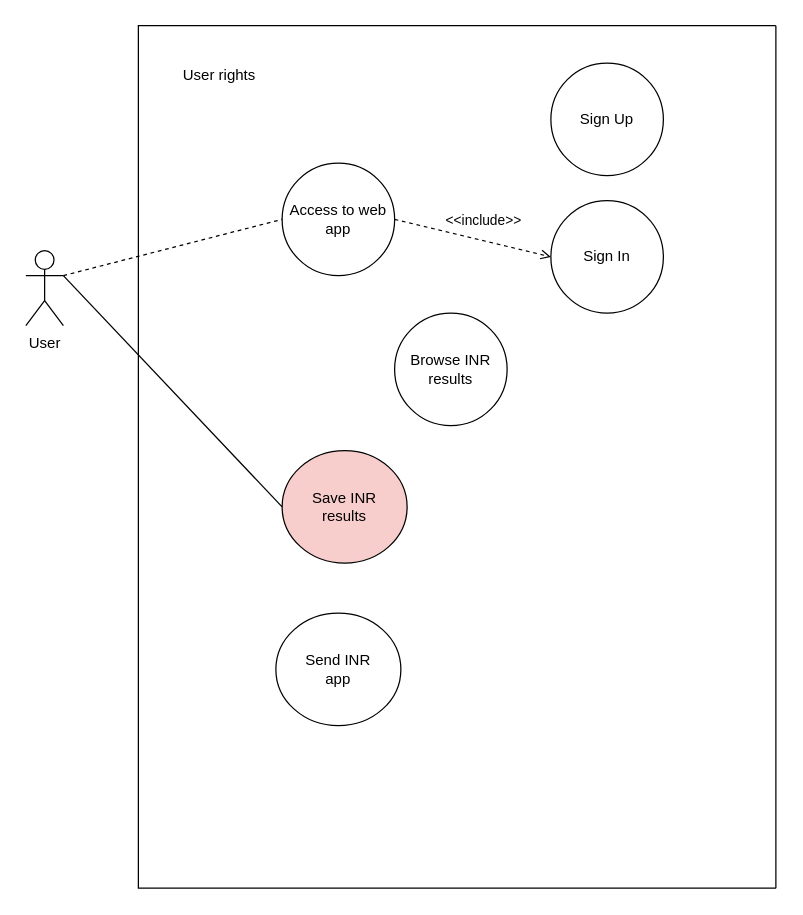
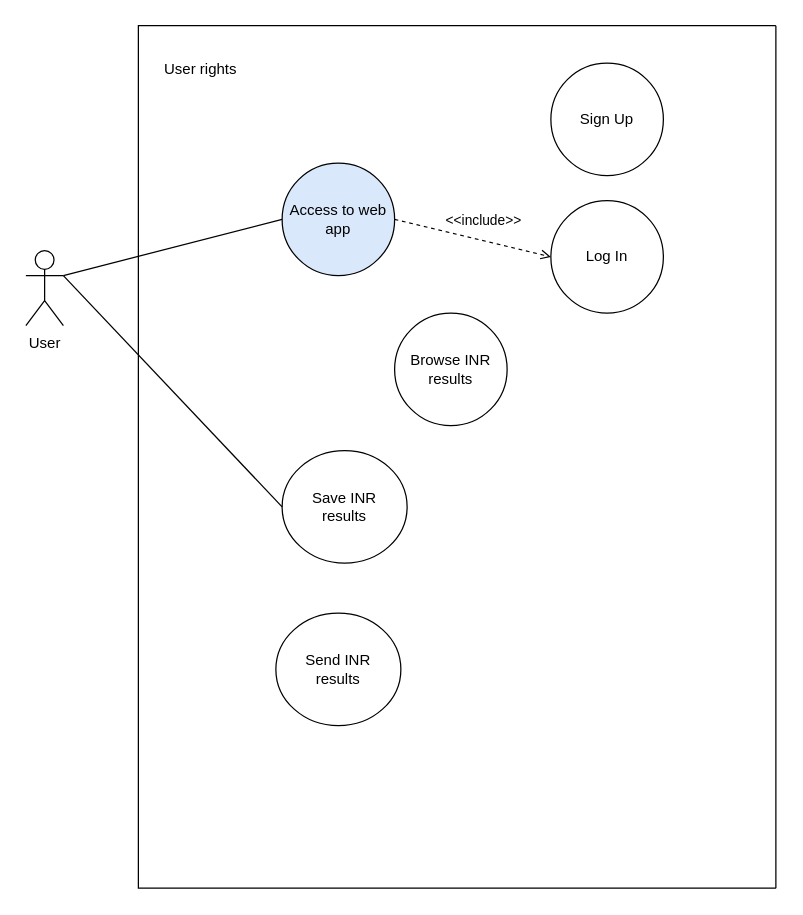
(219, 76) -> (201, 69)
(338, 219) -> (338, 219)
(174, 247) -> (174, 247)
(607, 257) -> (607, 257)
(344, 507) -> (344, 507)
(338, 669) -> (338, 669)
